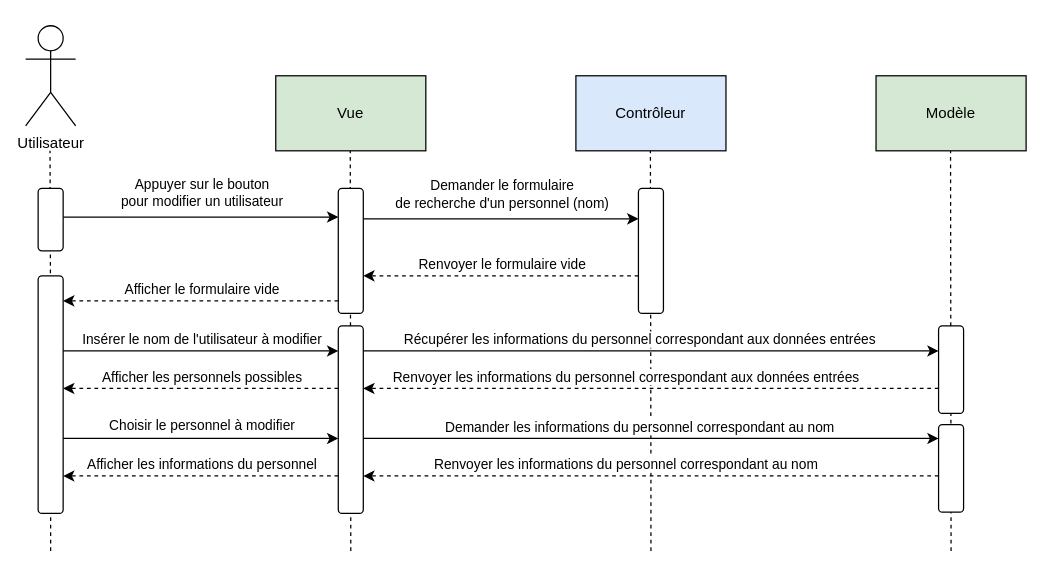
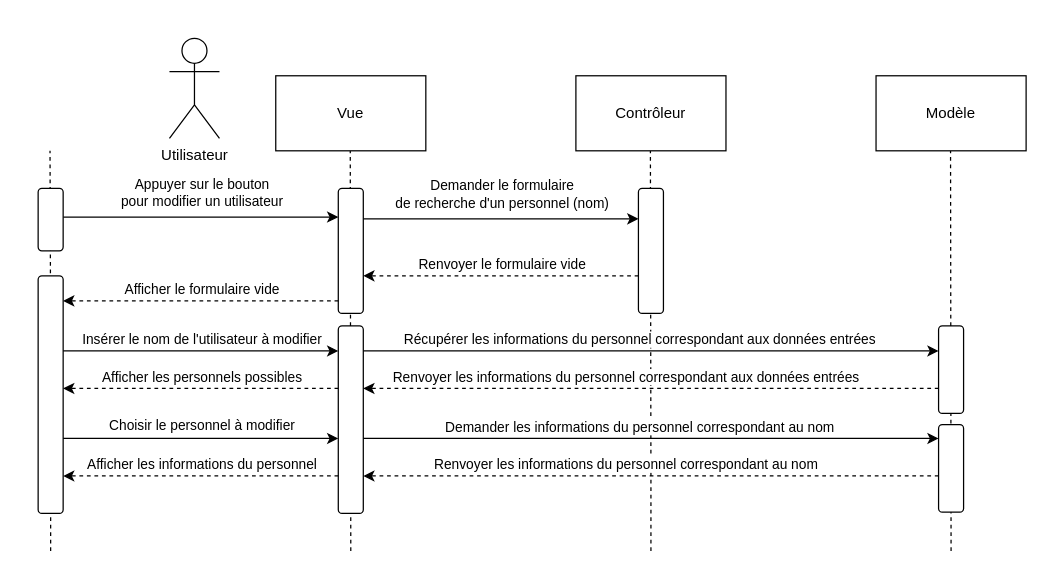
(51, 76) -> (194, 88)
(351, 113) -> (351, 113)
(651, 113) -> (651, 113)
(951, 113) -> (951, 113)
